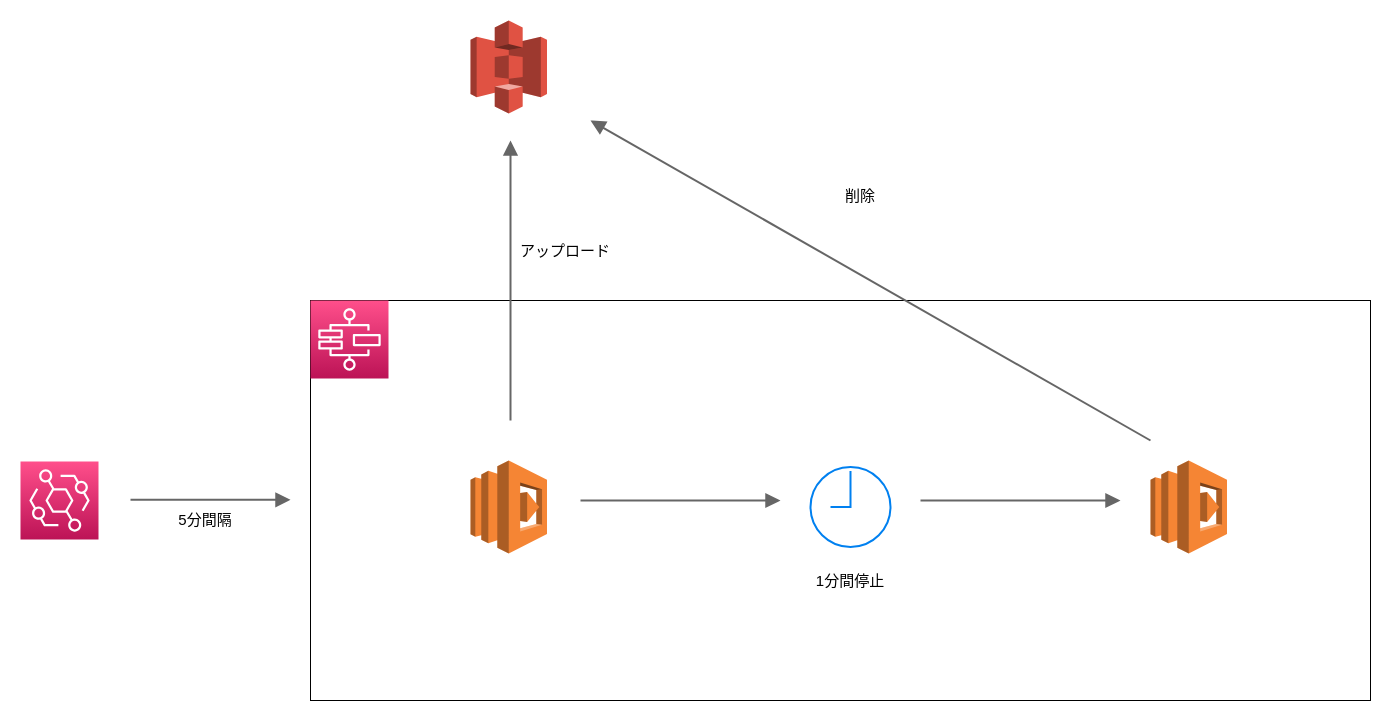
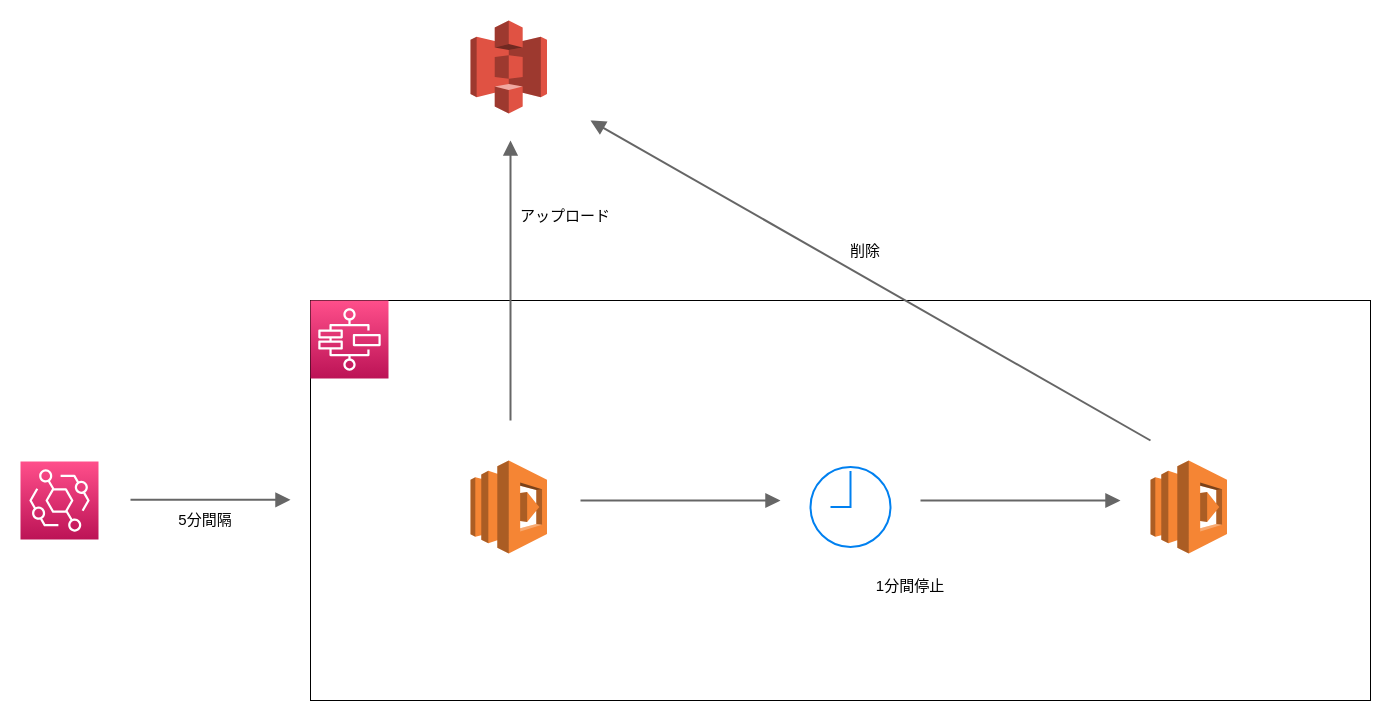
(861, 196) -> (866, 251)
(566, 251) -> (566, 216)
(851, 581) -> (911, 586)
